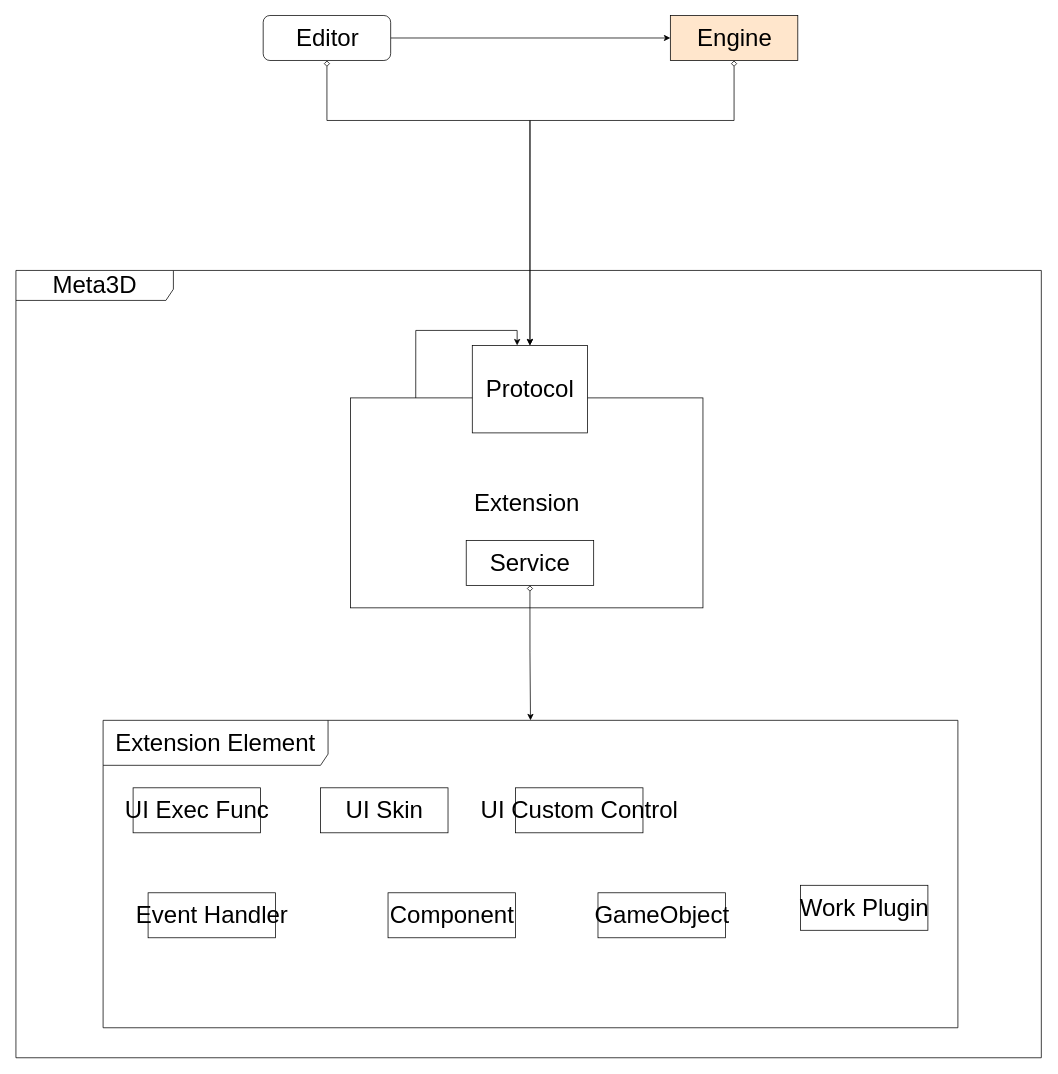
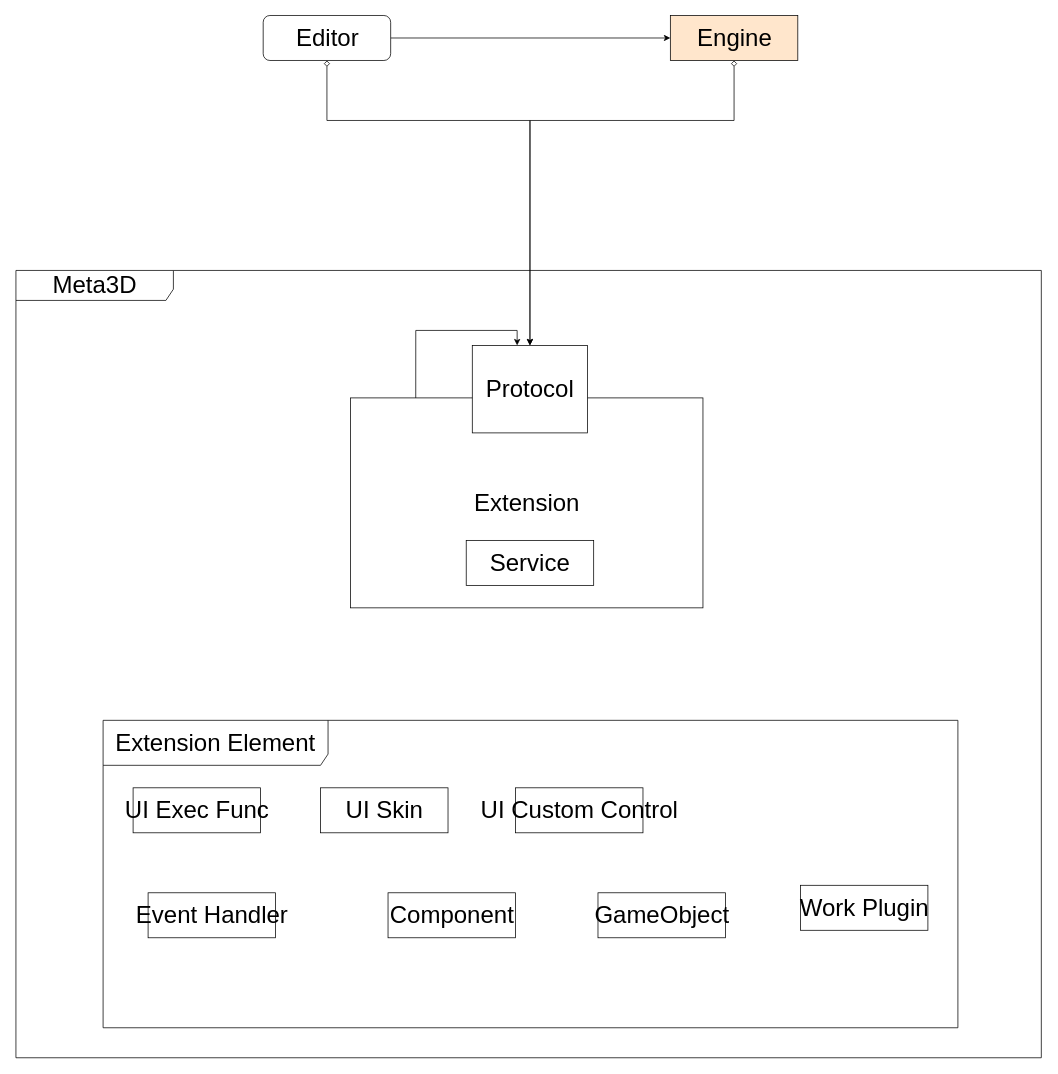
(530, 696) -> none
